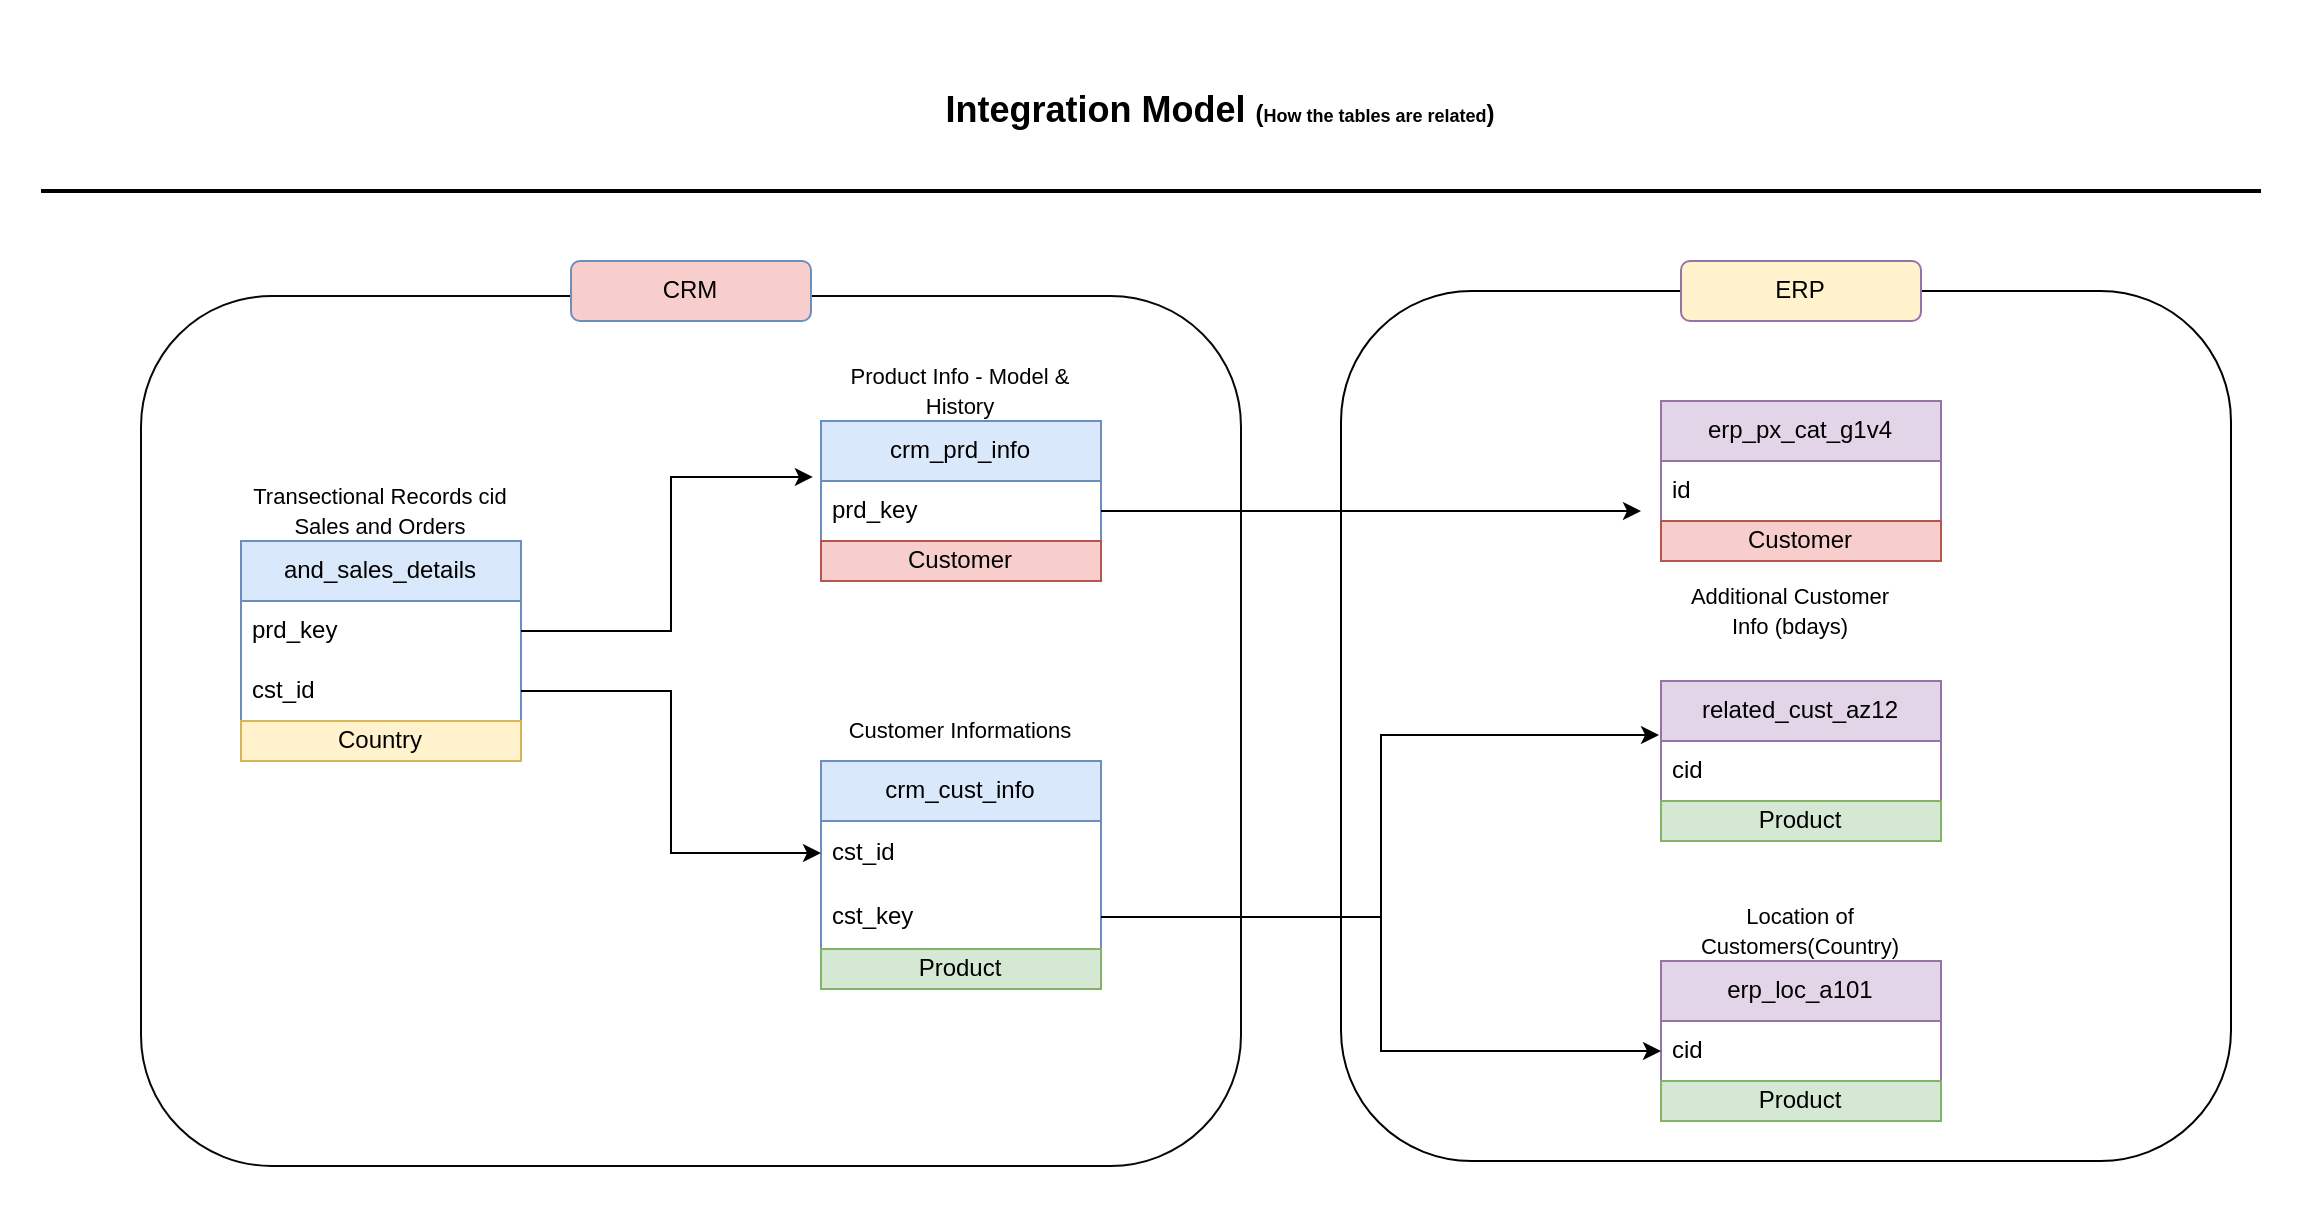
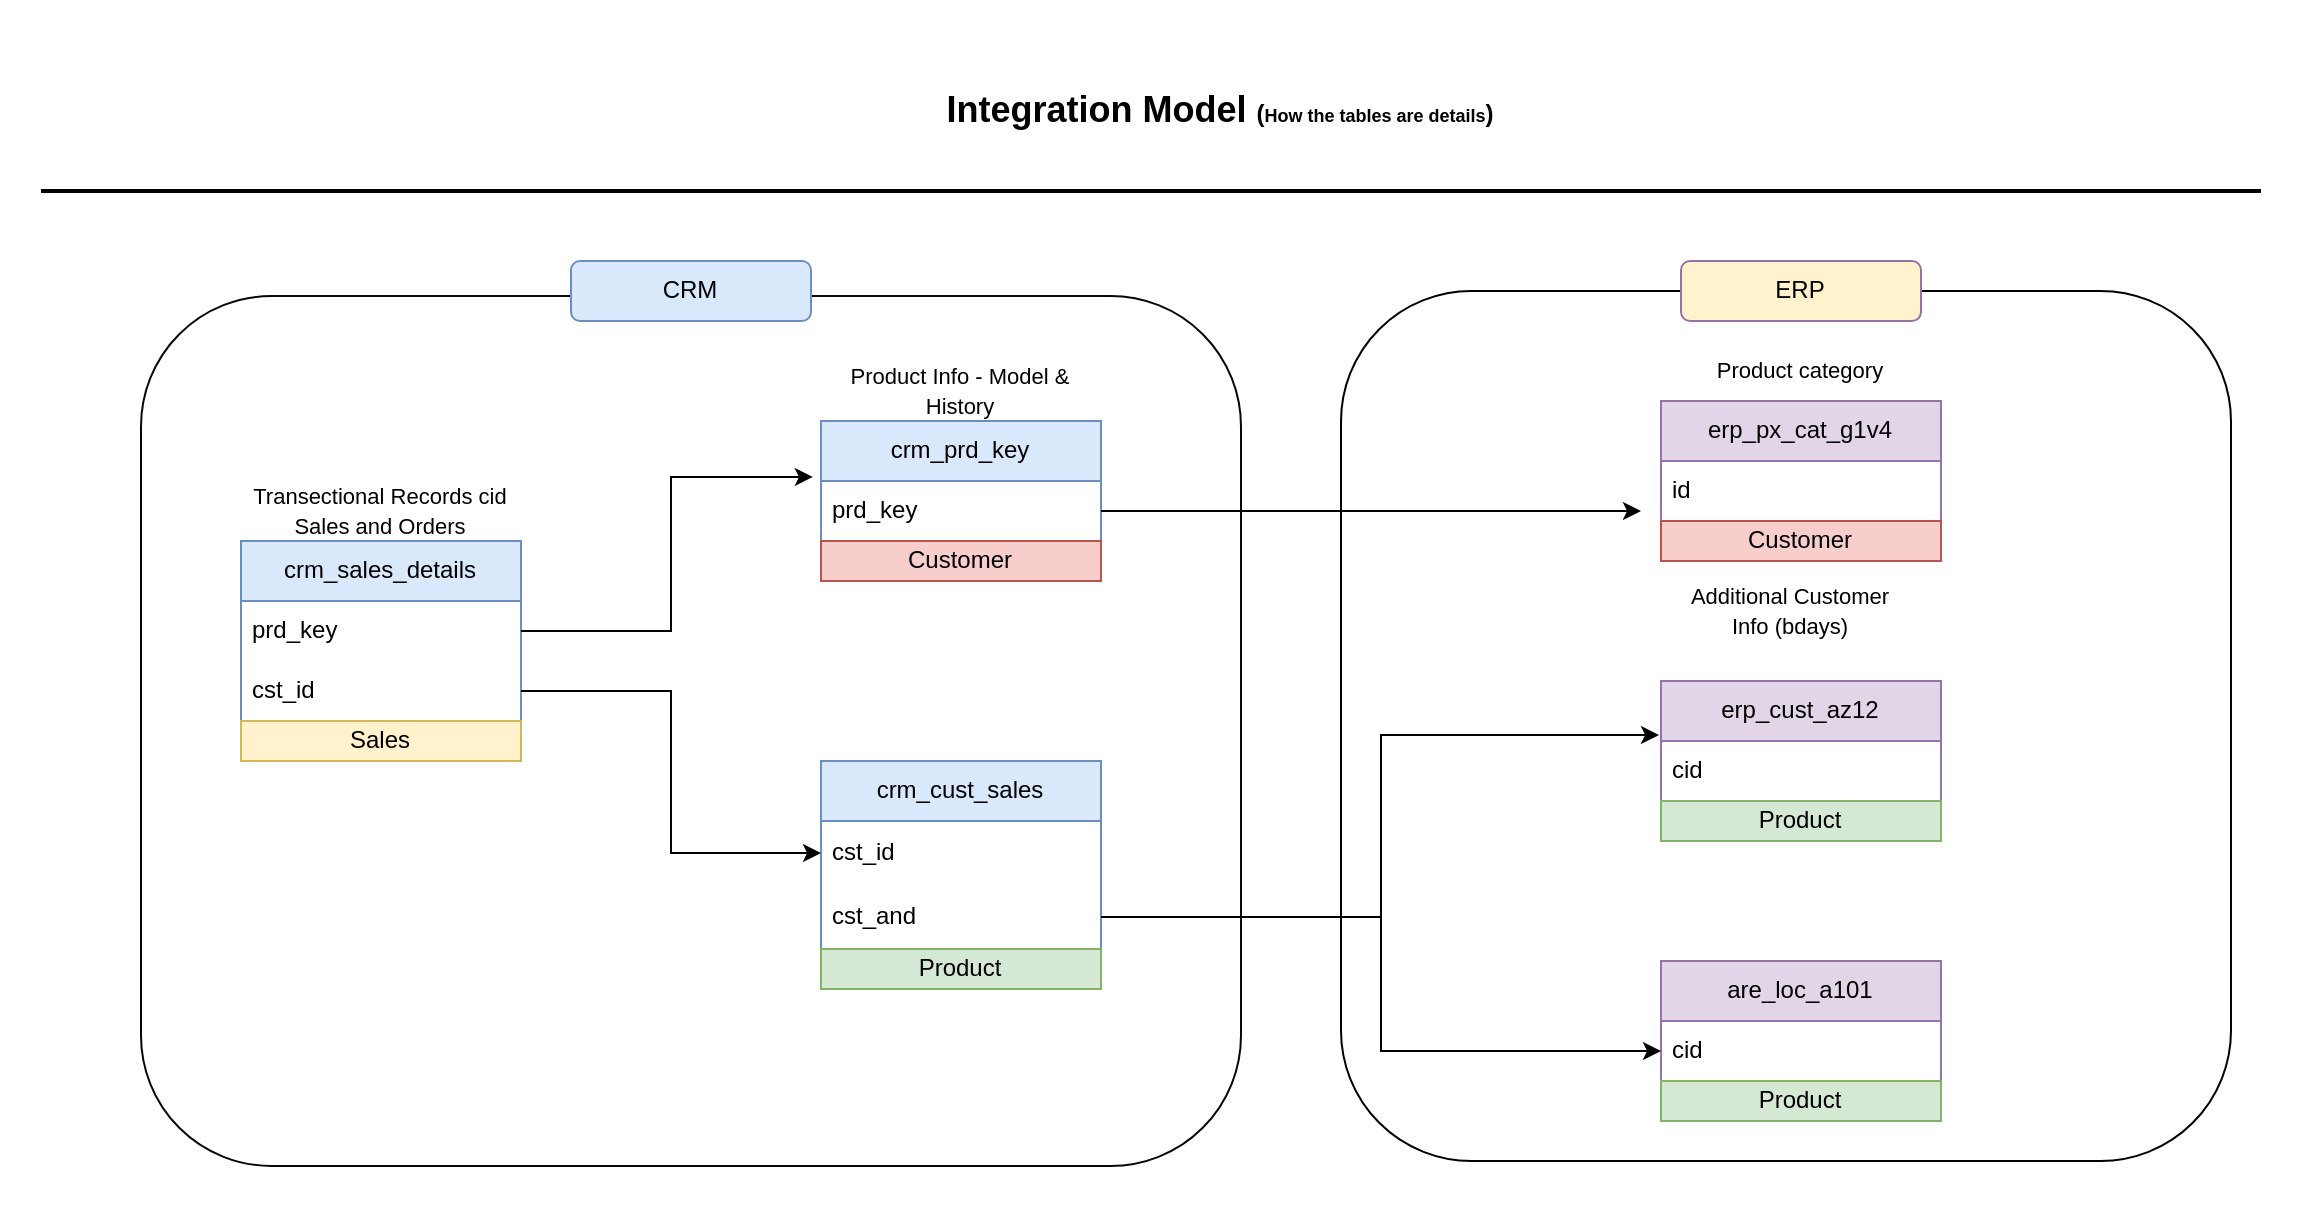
(1221, 111) -> (1221, 111)
(691, 291) -> (691, 291)
none -> (1801, 371)
(961, 451) -> (961, 451)
(381, 571) -> (381, 571)
(1801, 711) -> (1801, 711)
(961, 731) -> none
(381, 741) -> (381, 741)
(961, 791) -> (961, 791)
(880, 917) -> (880, 917)
(1801, 931) -> none
(1801, 991) -> (1801, 991)
